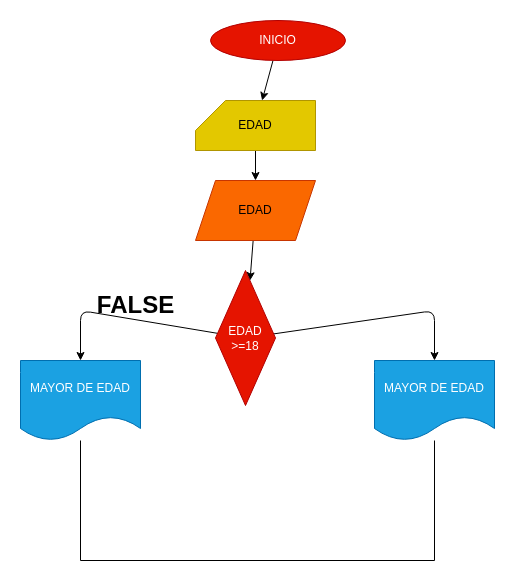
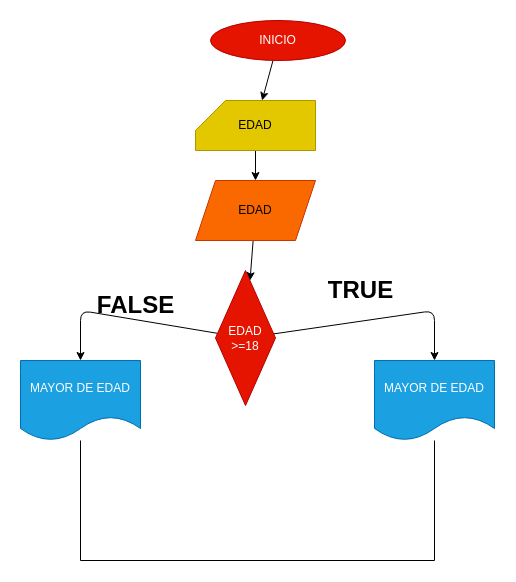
none -> (361, 291)
